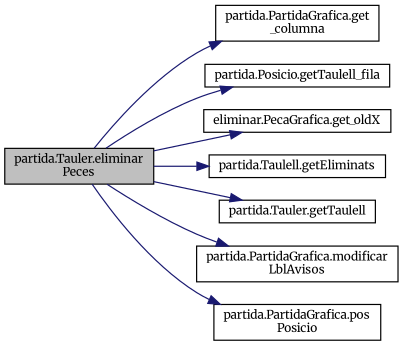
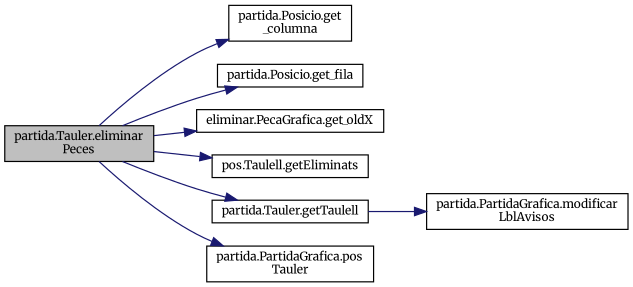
(297, 23) -> (290, 23)
(297, 76) -> (290, 76)
(297, 166) -> (290, 166)
(160, 216) -> (391, 212)
(297, 322) -> (290, 264)
